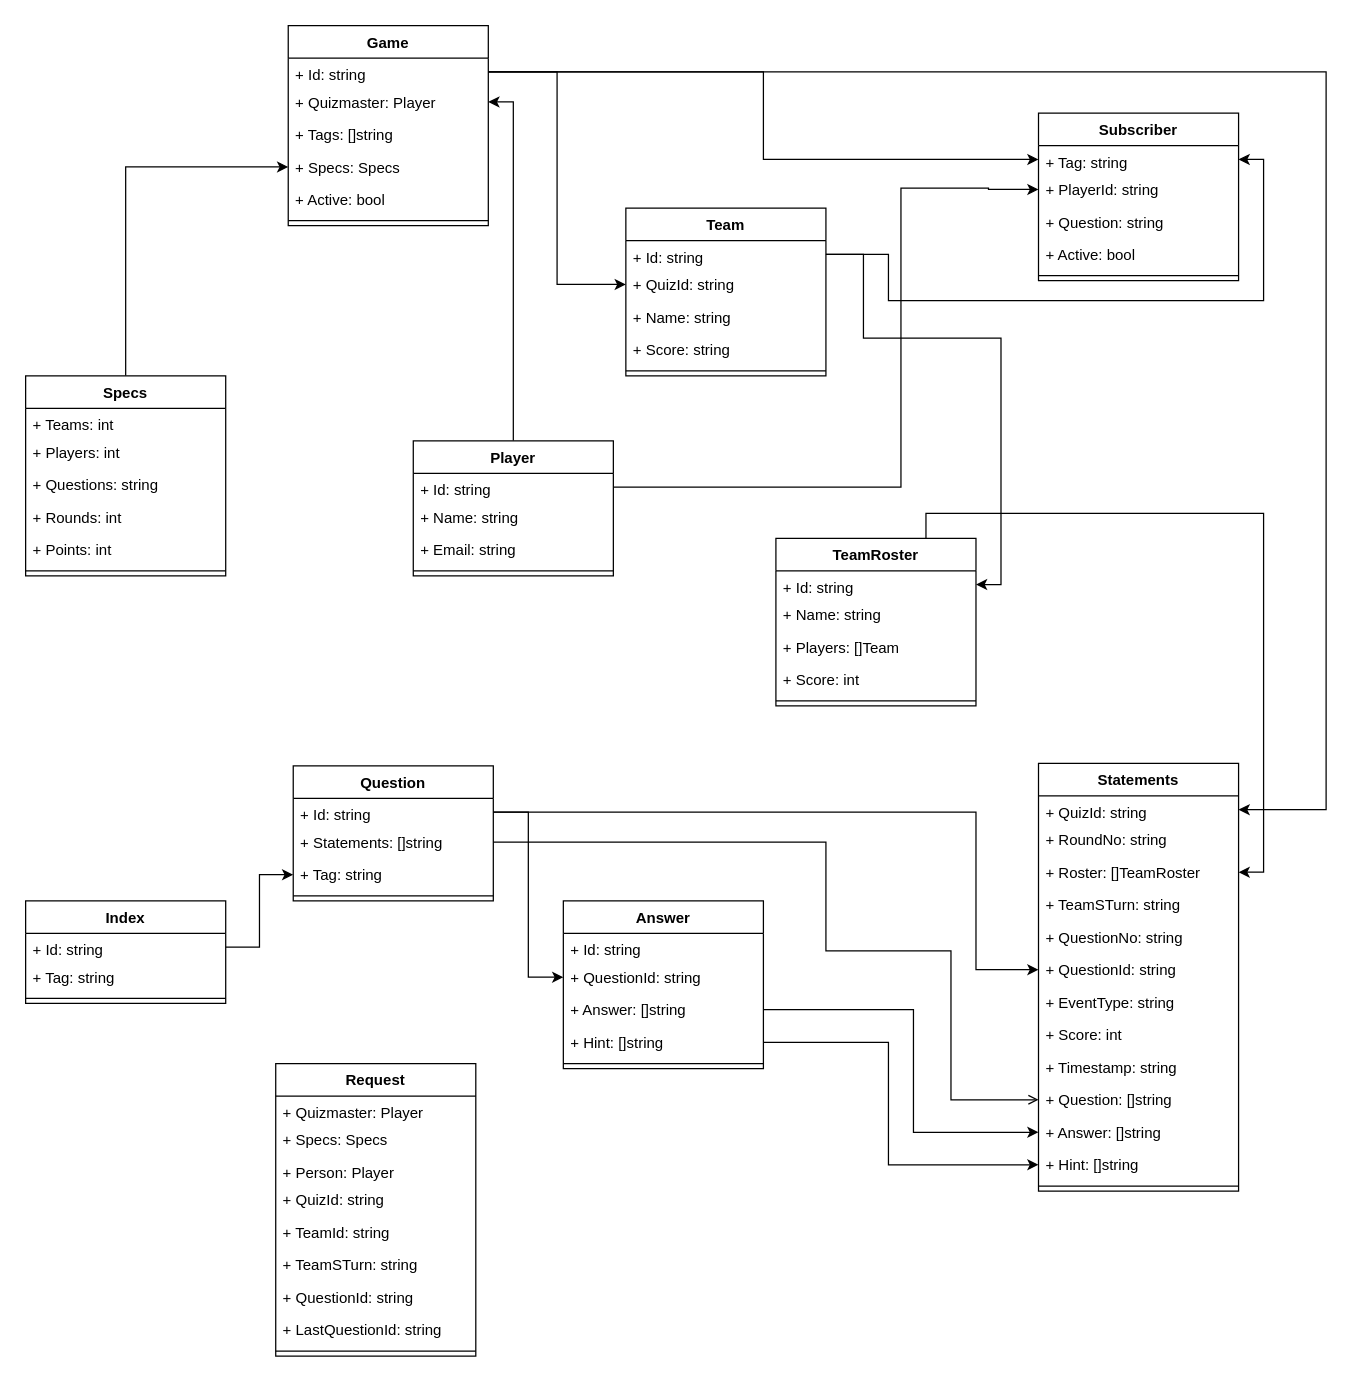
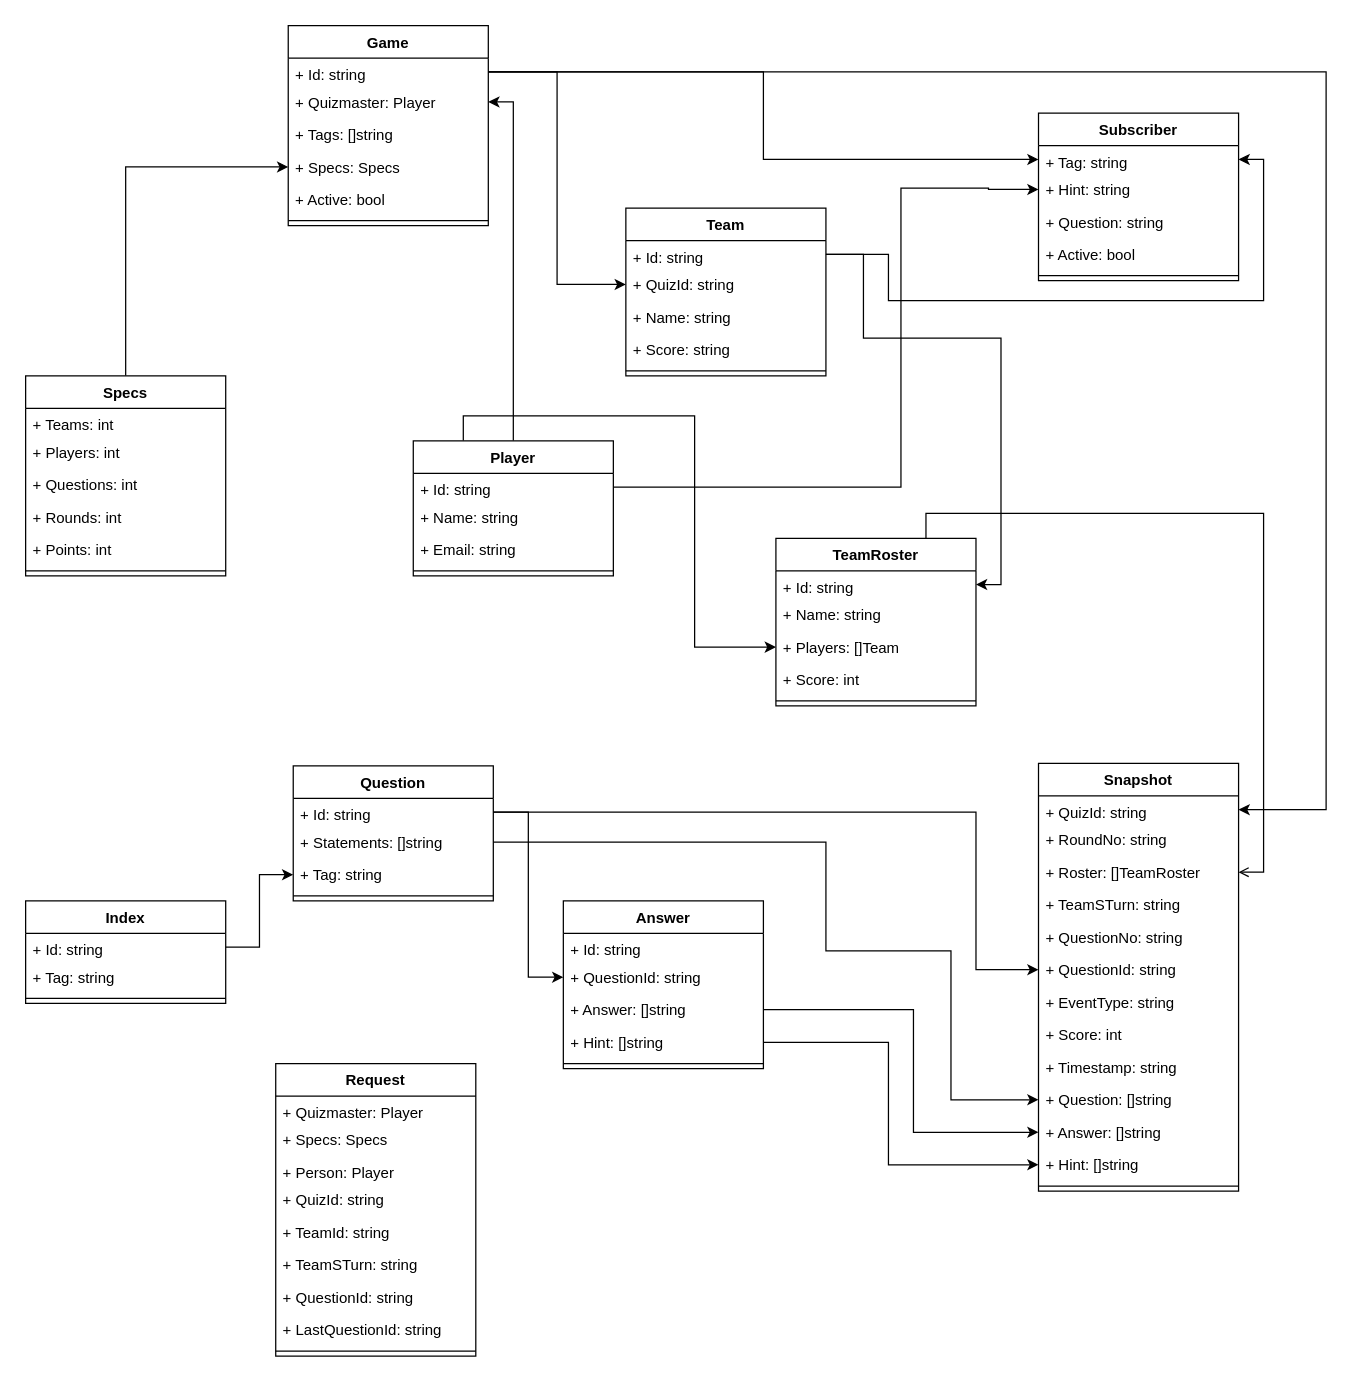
(1111, 190) -> (1094, 190)
none -> (694, 440)
(103, 485) -> (90, 485)
(1138, 780) -> (1138, 780)
(1248, 872) -> (1246, 872)
(1030, 1099) -> (1028, 1099)
